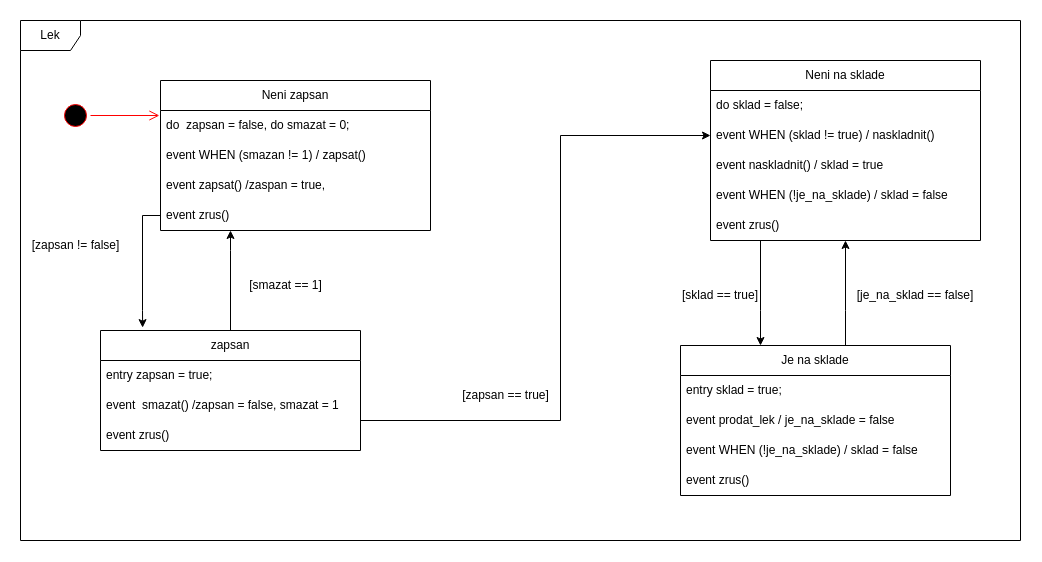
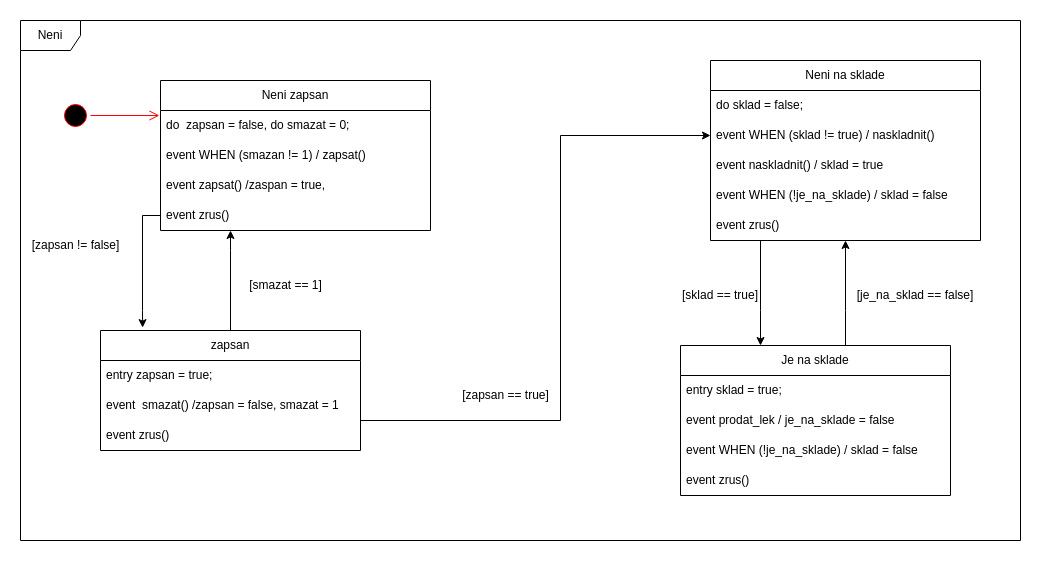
(51, 36) -> (51, 36)
